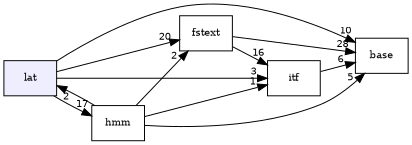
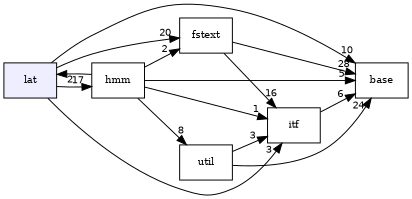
none -> (206, 162)
